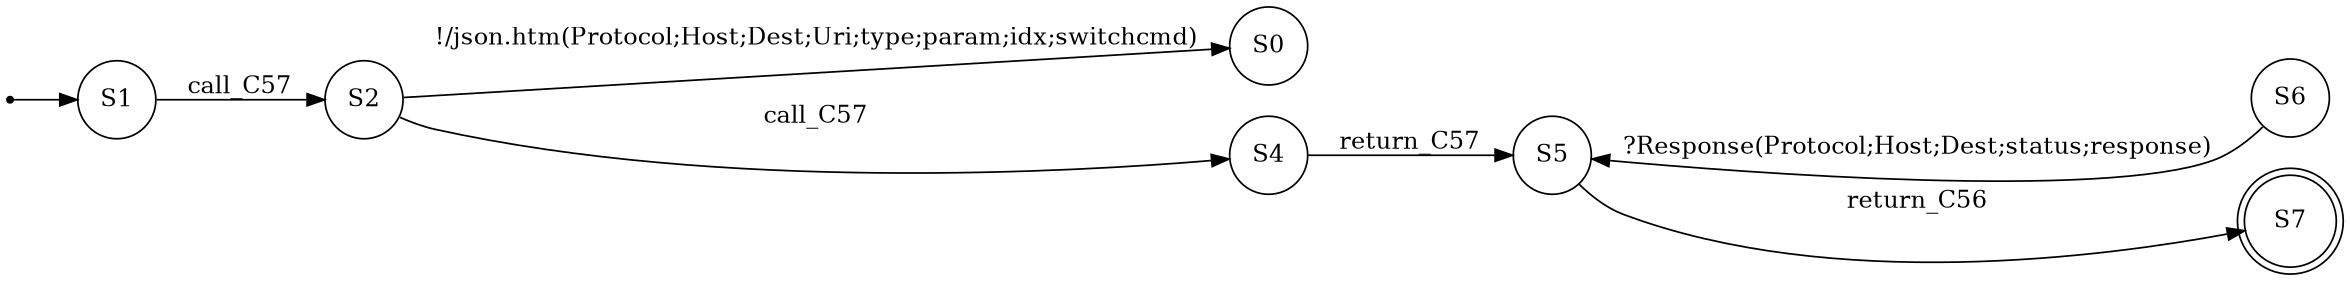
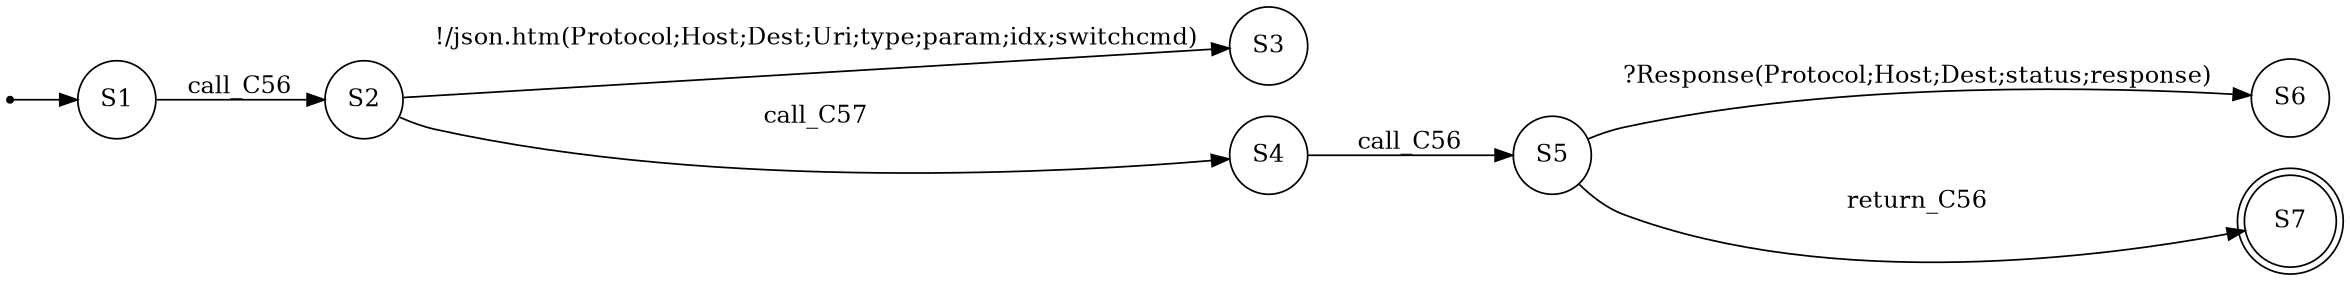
(1269, 46) -> (1269, 46)
(240, 87) -> (240, 87)
(1410, 142) -> (1410, 142)
(1942, 180) -> (1909, 93)
